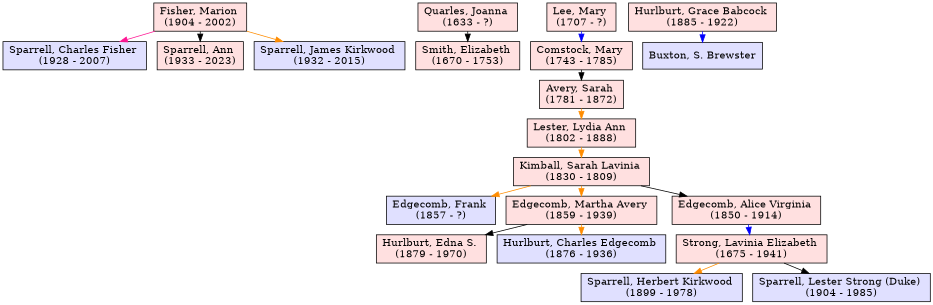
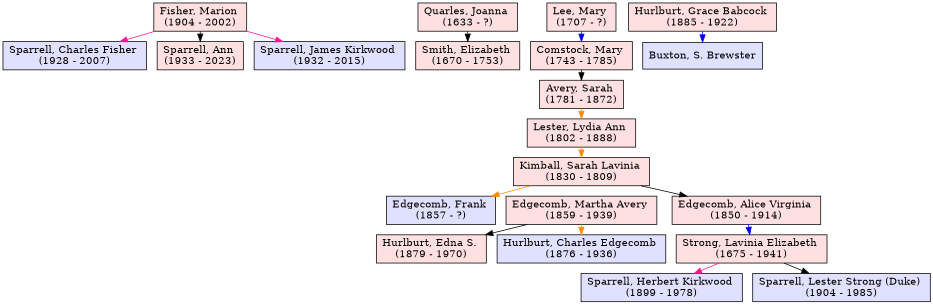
(261, 35) -> (261, 35)
(581, 187) -> none
(710, 267) -> (710, 267)
